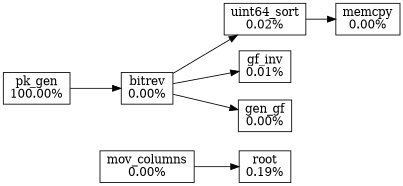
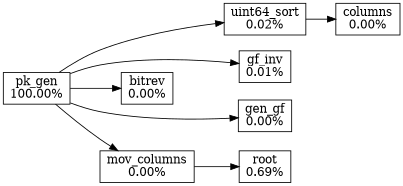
(368, 19) -> (368, 19)
(202, 56) -> (134, 39)
(202, 78) -> (150, 60)
(202, 101) -> (149, 118)
none -> (82, 126)
(265, 167) -> (265, 167)
